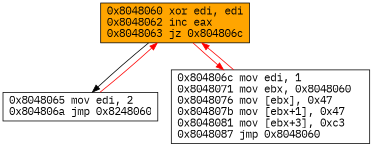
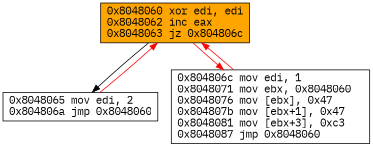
(80, 107) -> (80, 107)
